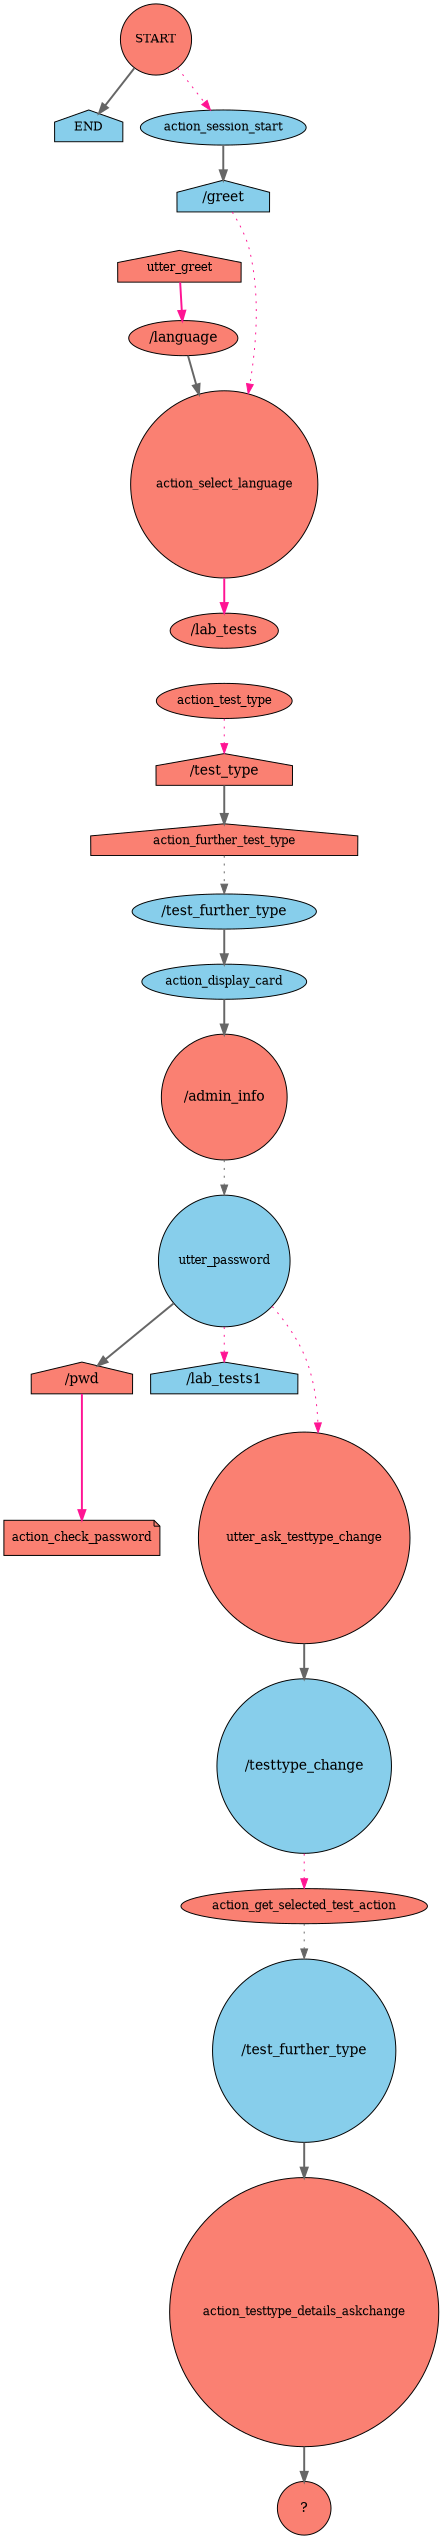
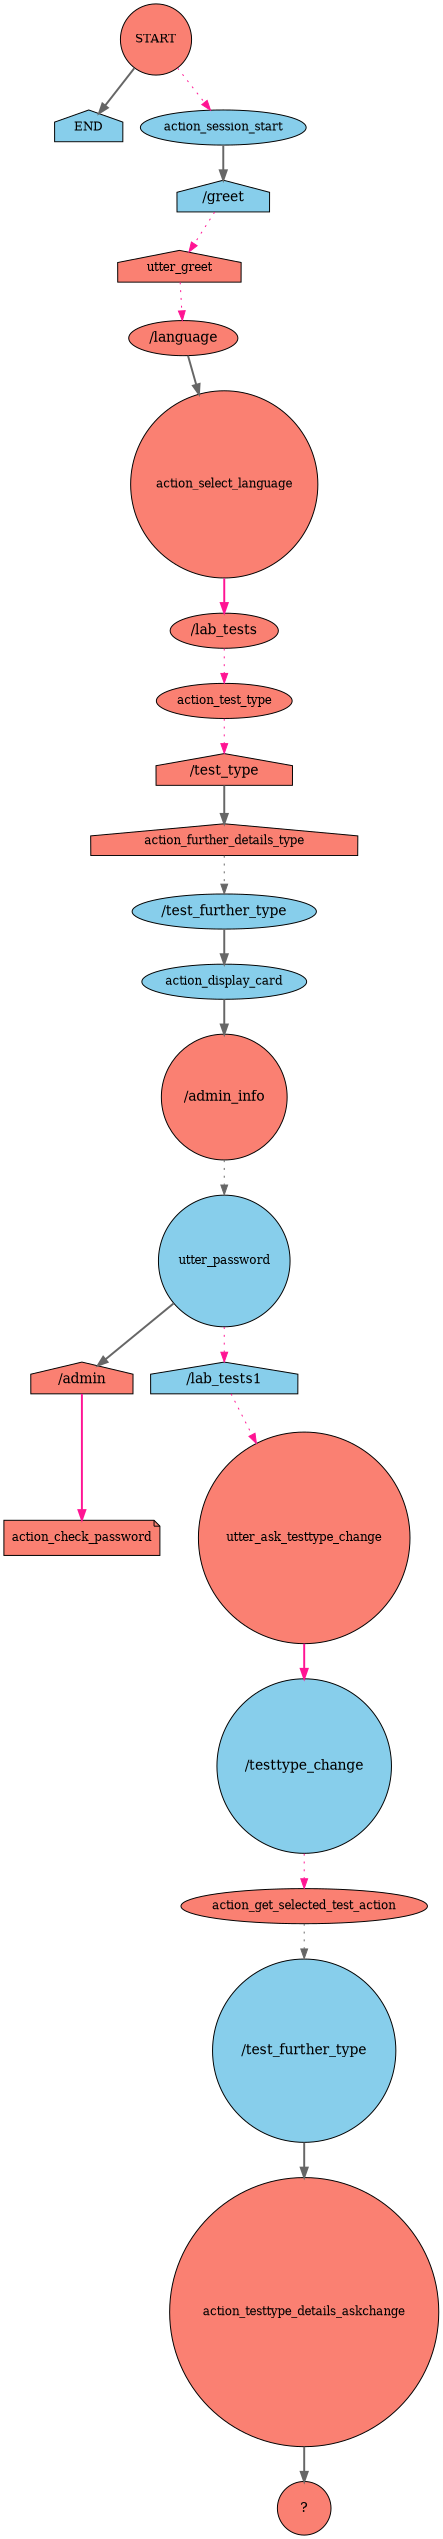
(181, 296) -> (181, 296)
(256, 296) -> (204, 228)
none -> (224, 661)
(224, 841) -> (224, 841)
(306, 1360) -> (241, 1414)
(82, 1380) -> (82, 1380)
(304, 1656) -> (304, 1656)
